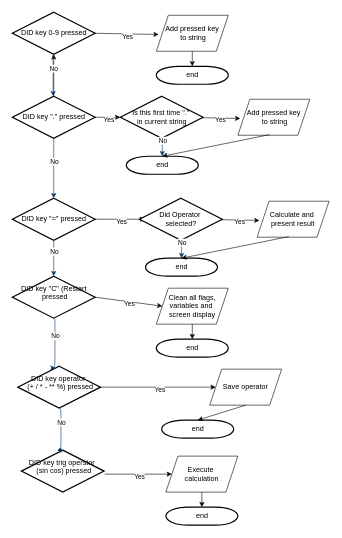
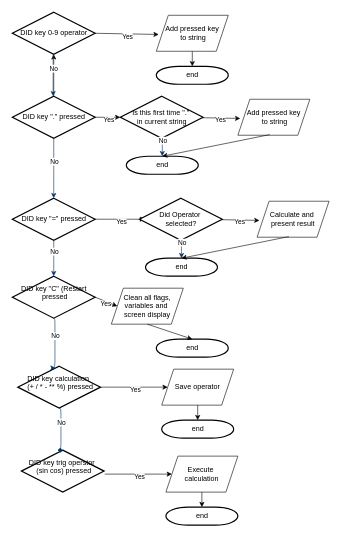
(54, 33) -> (54, 33)
(192, 306) -> (147, 306)
(59, 387) -> (59, 387)
(246, 387) -> (198, 387)
